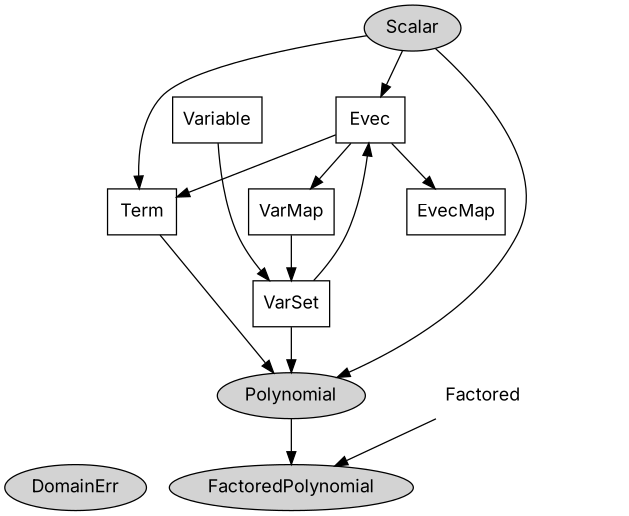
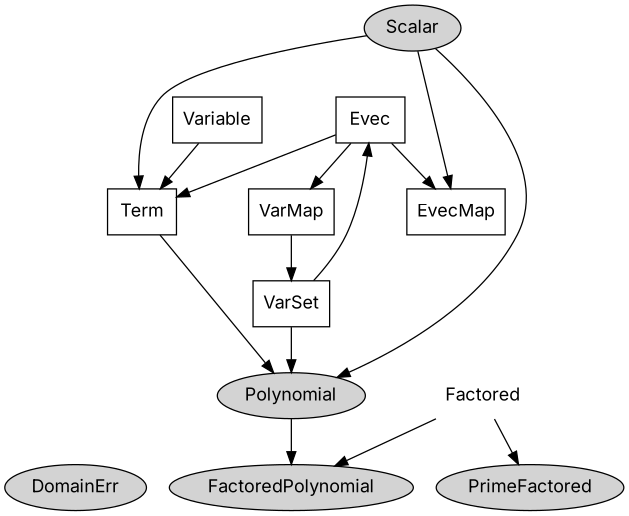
(394, 68) -> (433, 114)
(229, 211) -> (184, 161)
none -> (530, 488)
